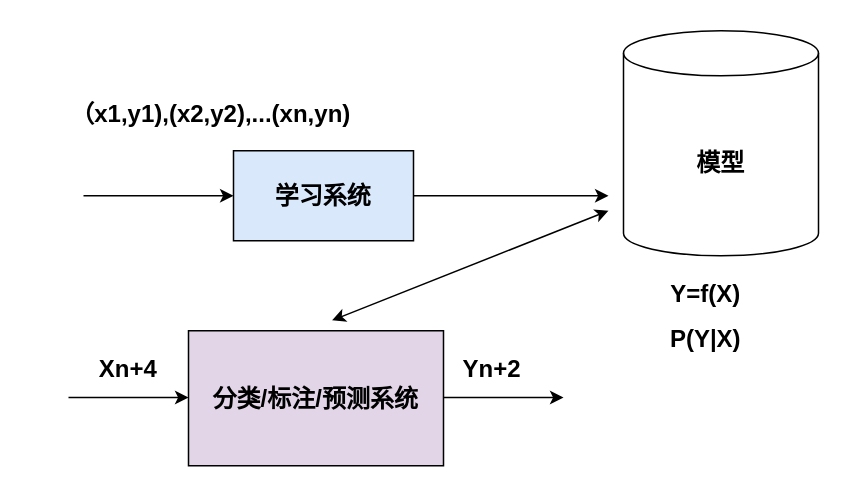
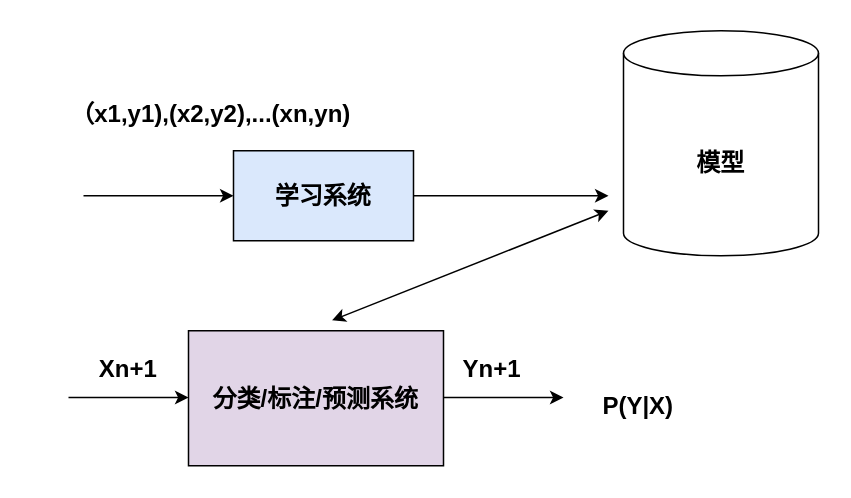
(706, 293) -> none
(706, 338) -> (638, 406)
(128, 368) -> (128, 368)
(492, 368) -> (492, 368)
